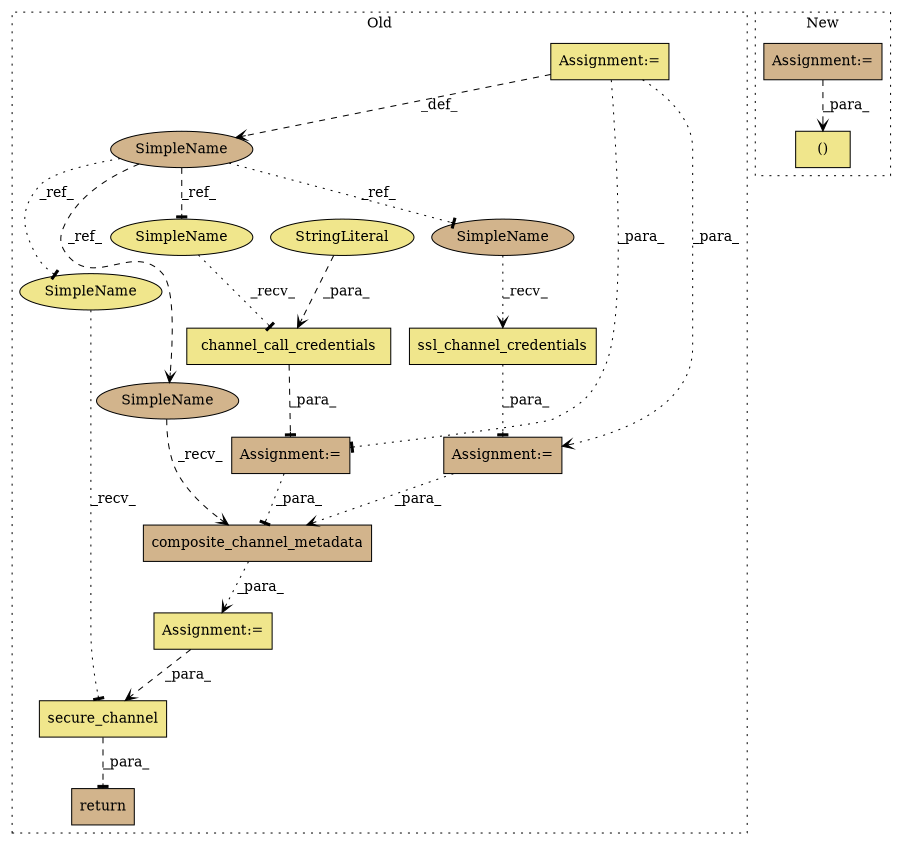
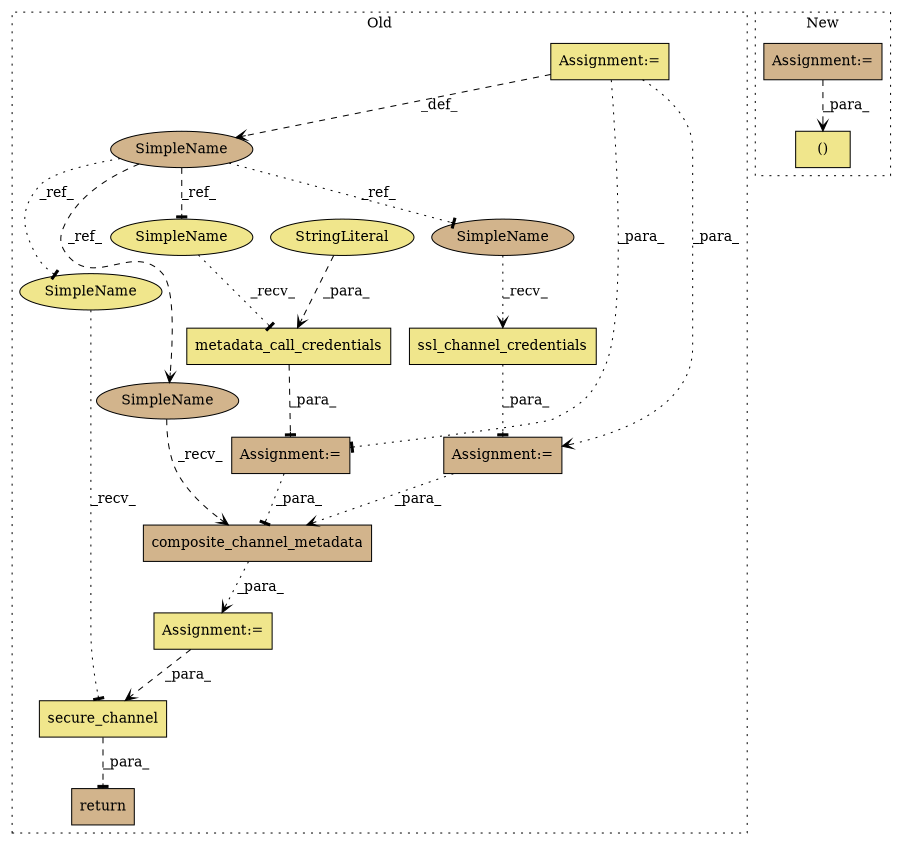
(289, 346) -> (289, 346)
